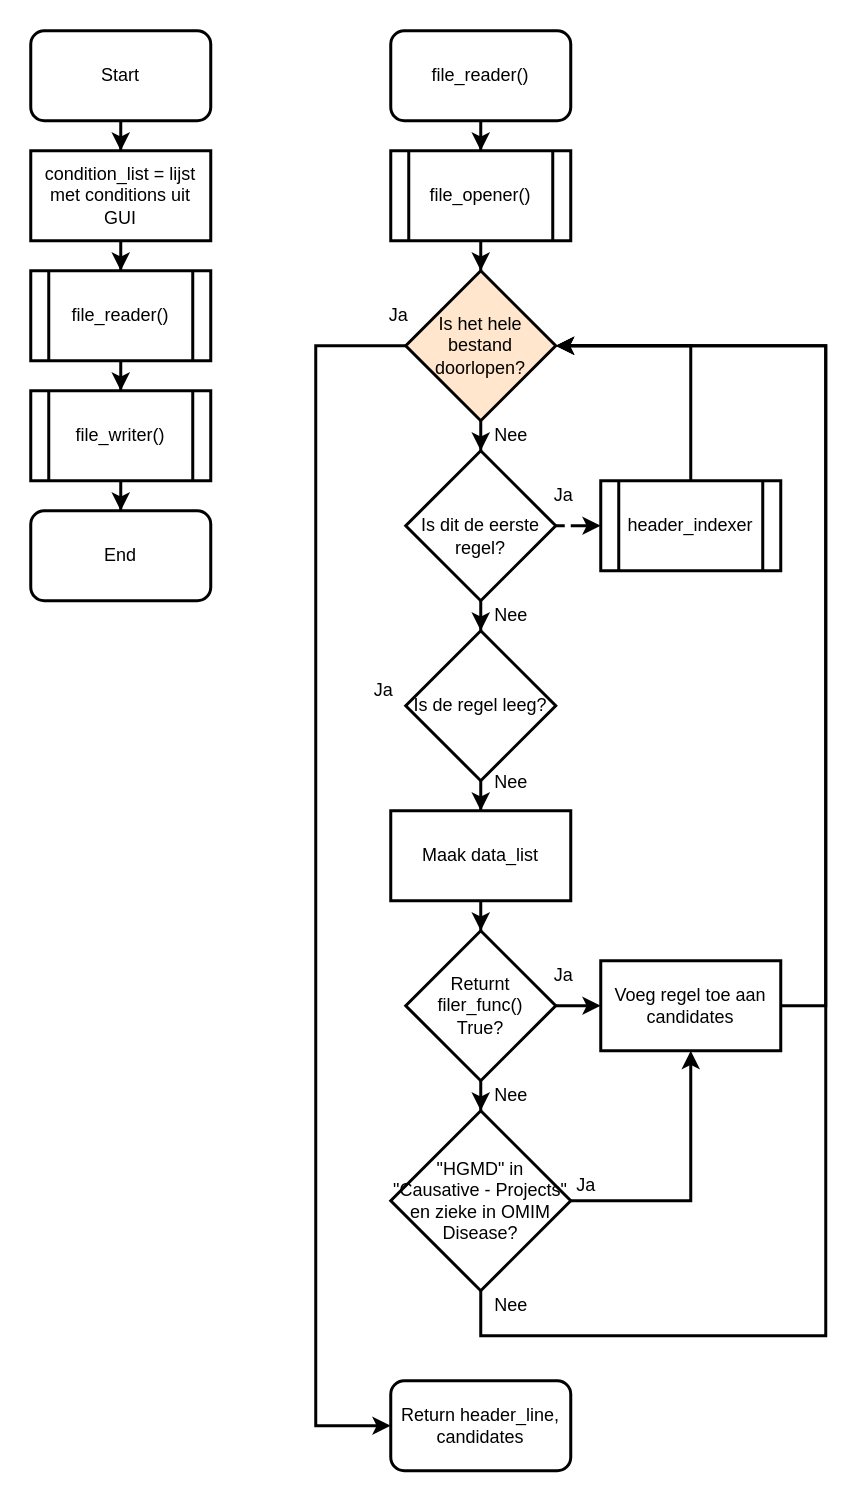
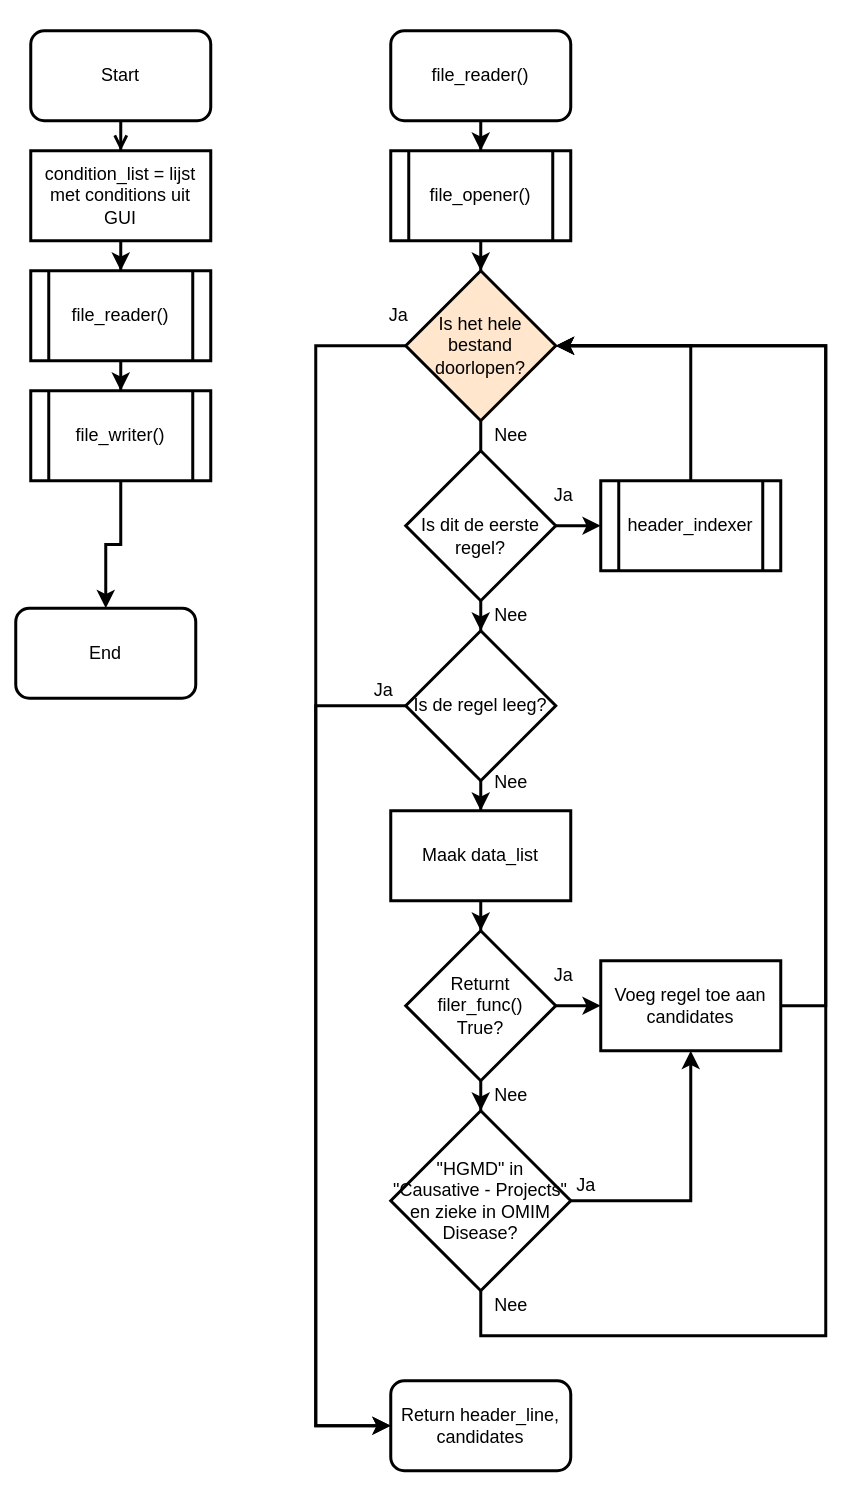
(121, 135) -> (121, 137)
(481, 435) -> (481, 440)
(567, 526) -> (567, 526)
(121, 556) -> (106, 653)
none -> (362, 706)
